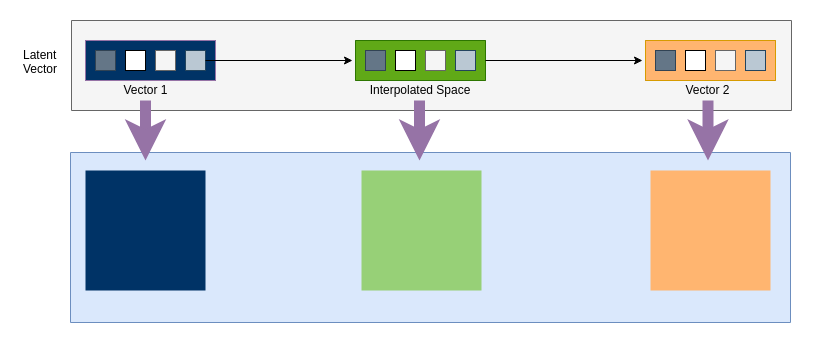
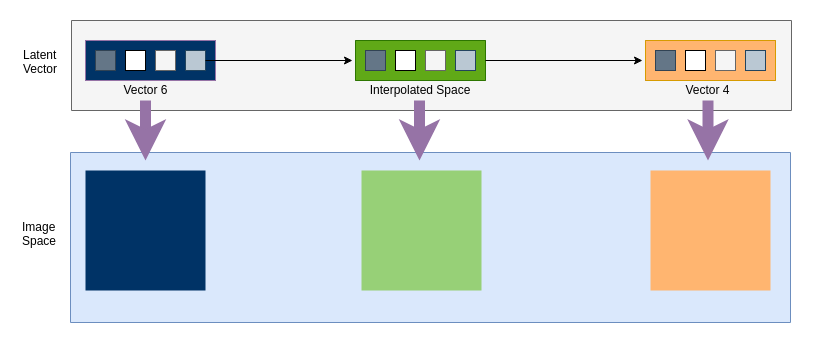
(146, 91) -> (146, 91)
(708, 91) -> (708, 91)
none -> (46, 238)
